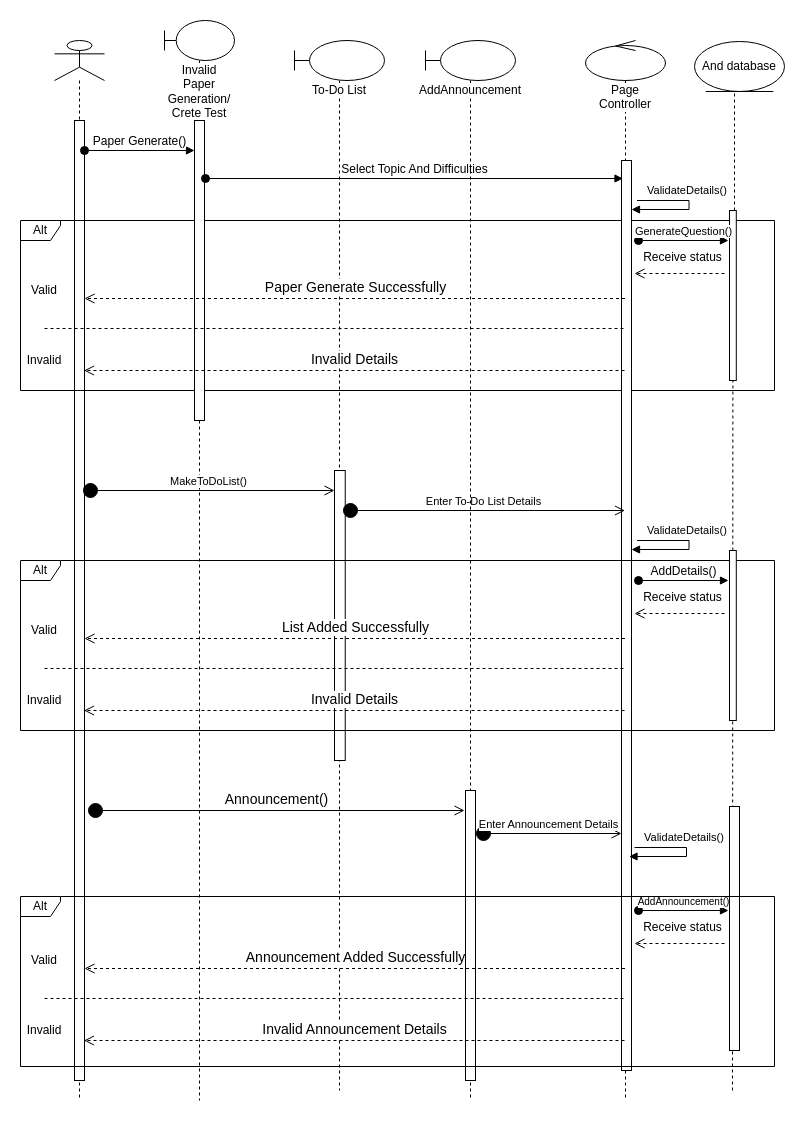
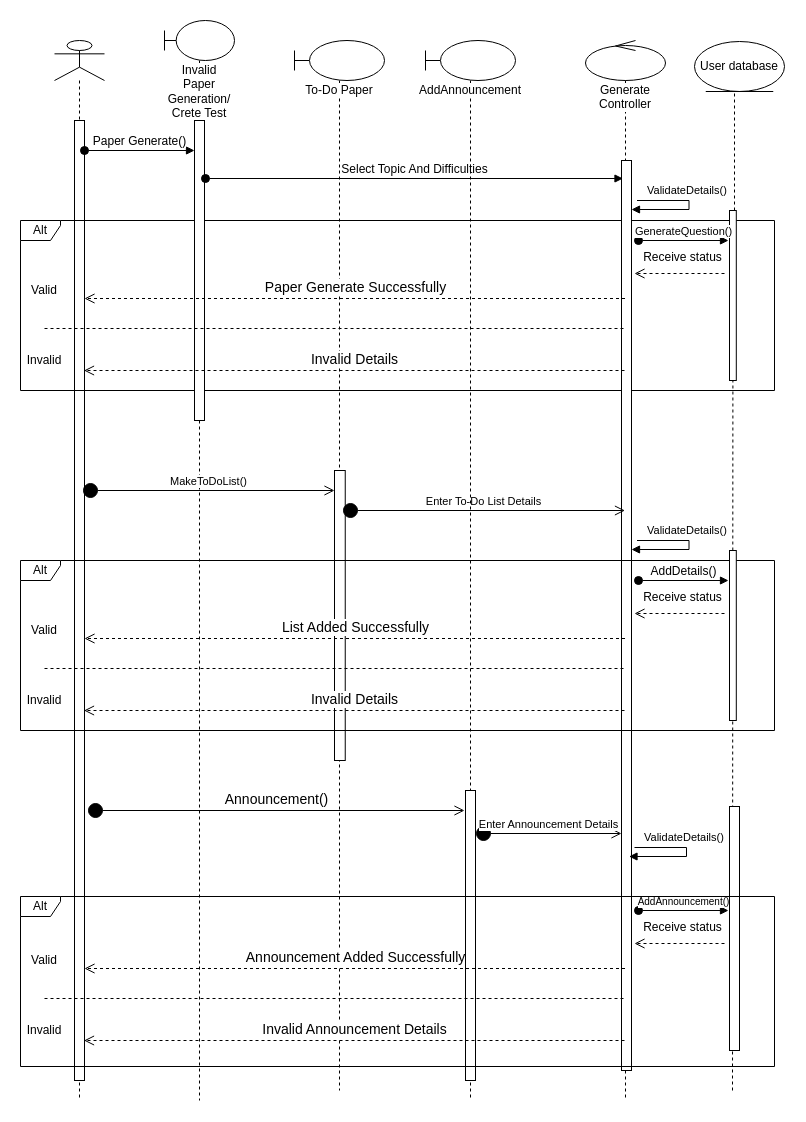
(740, 67) -> (740, 67)
(340, 91) -> (340, 91)
(626, 98) -> (626, 98)
